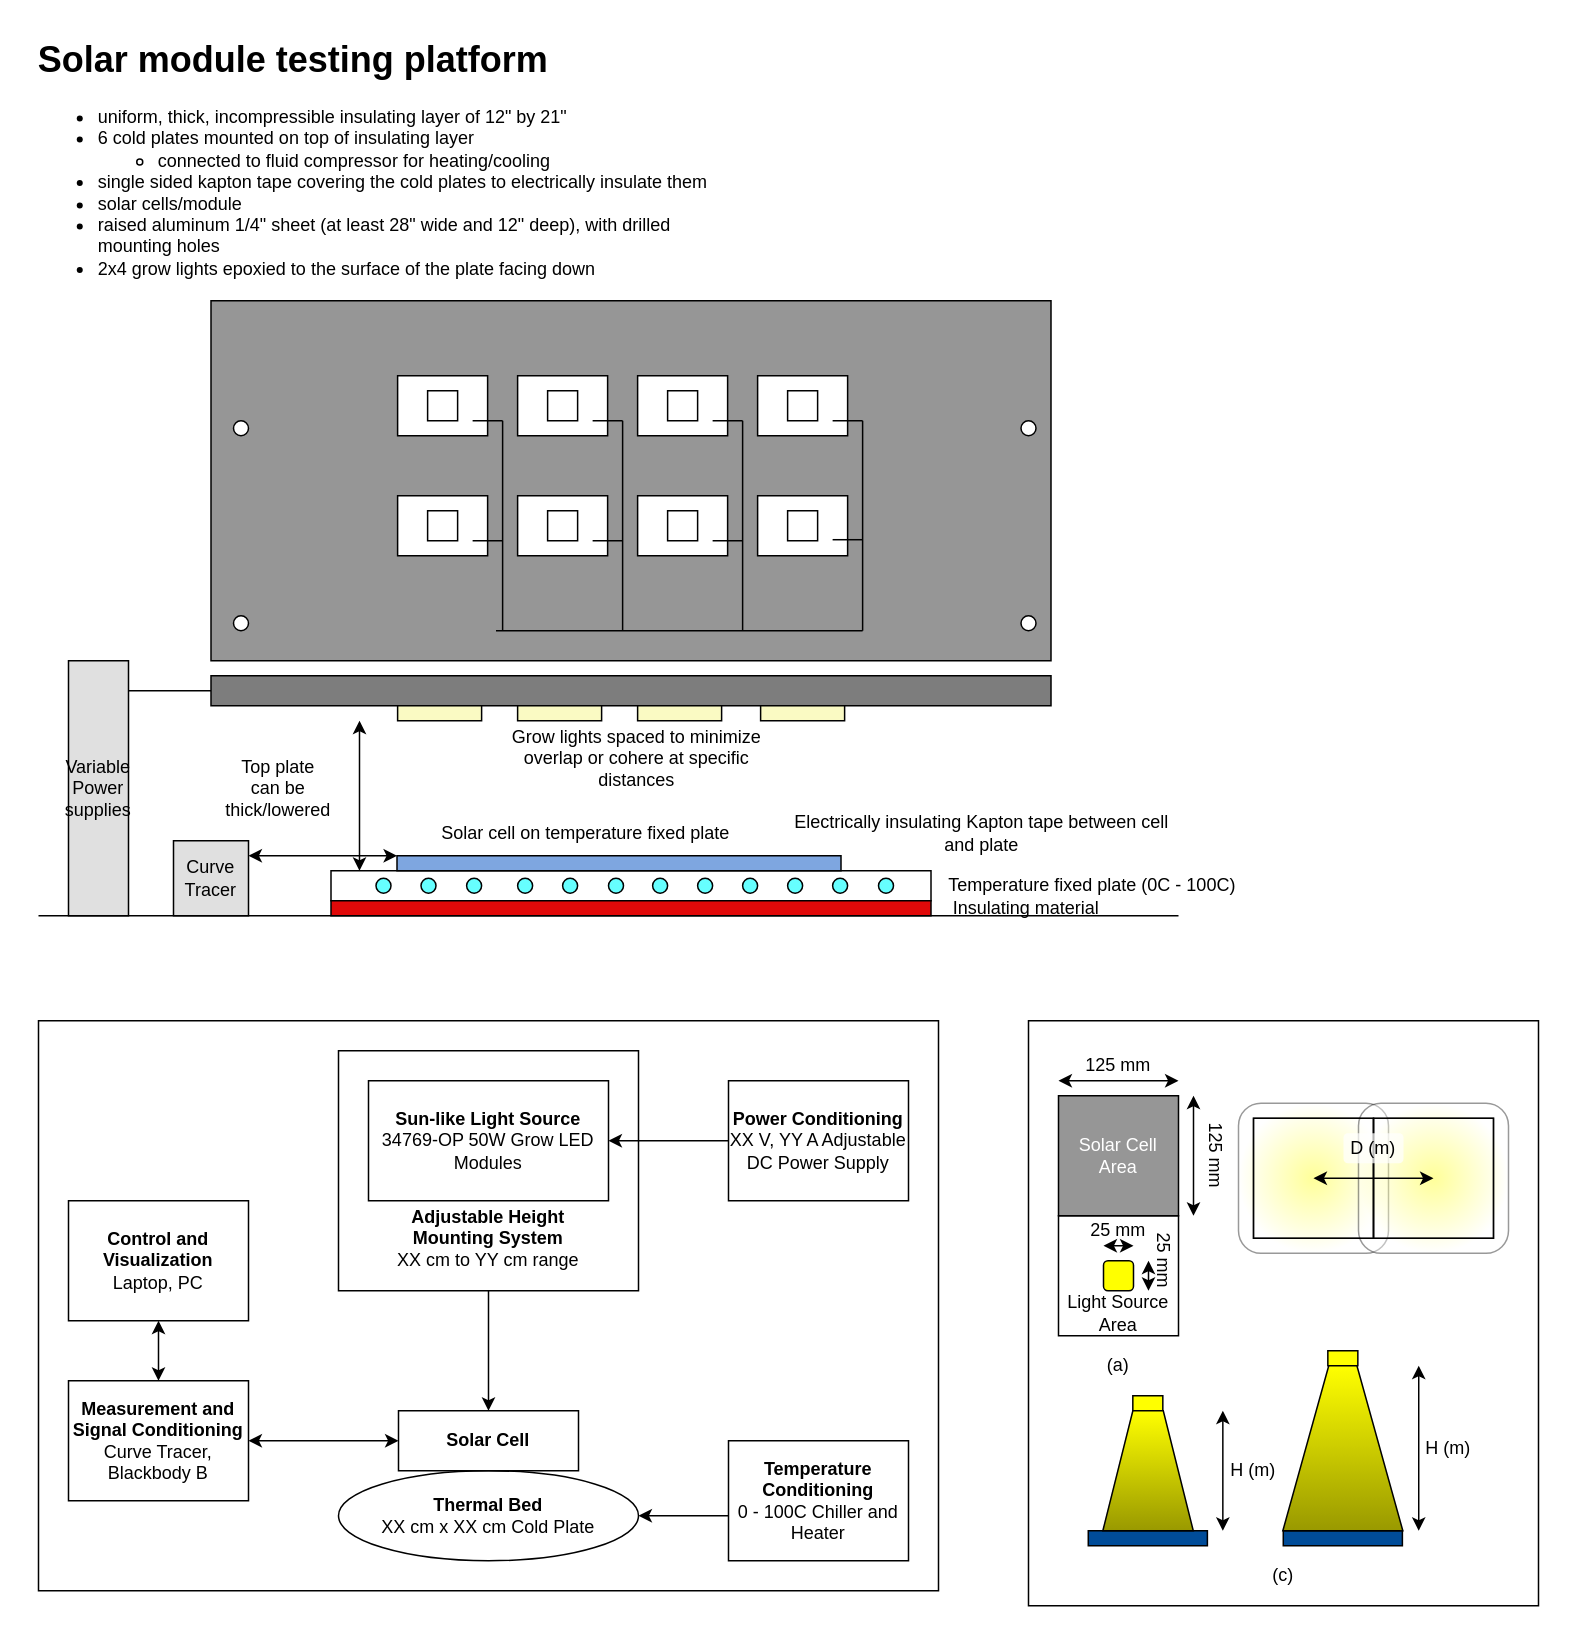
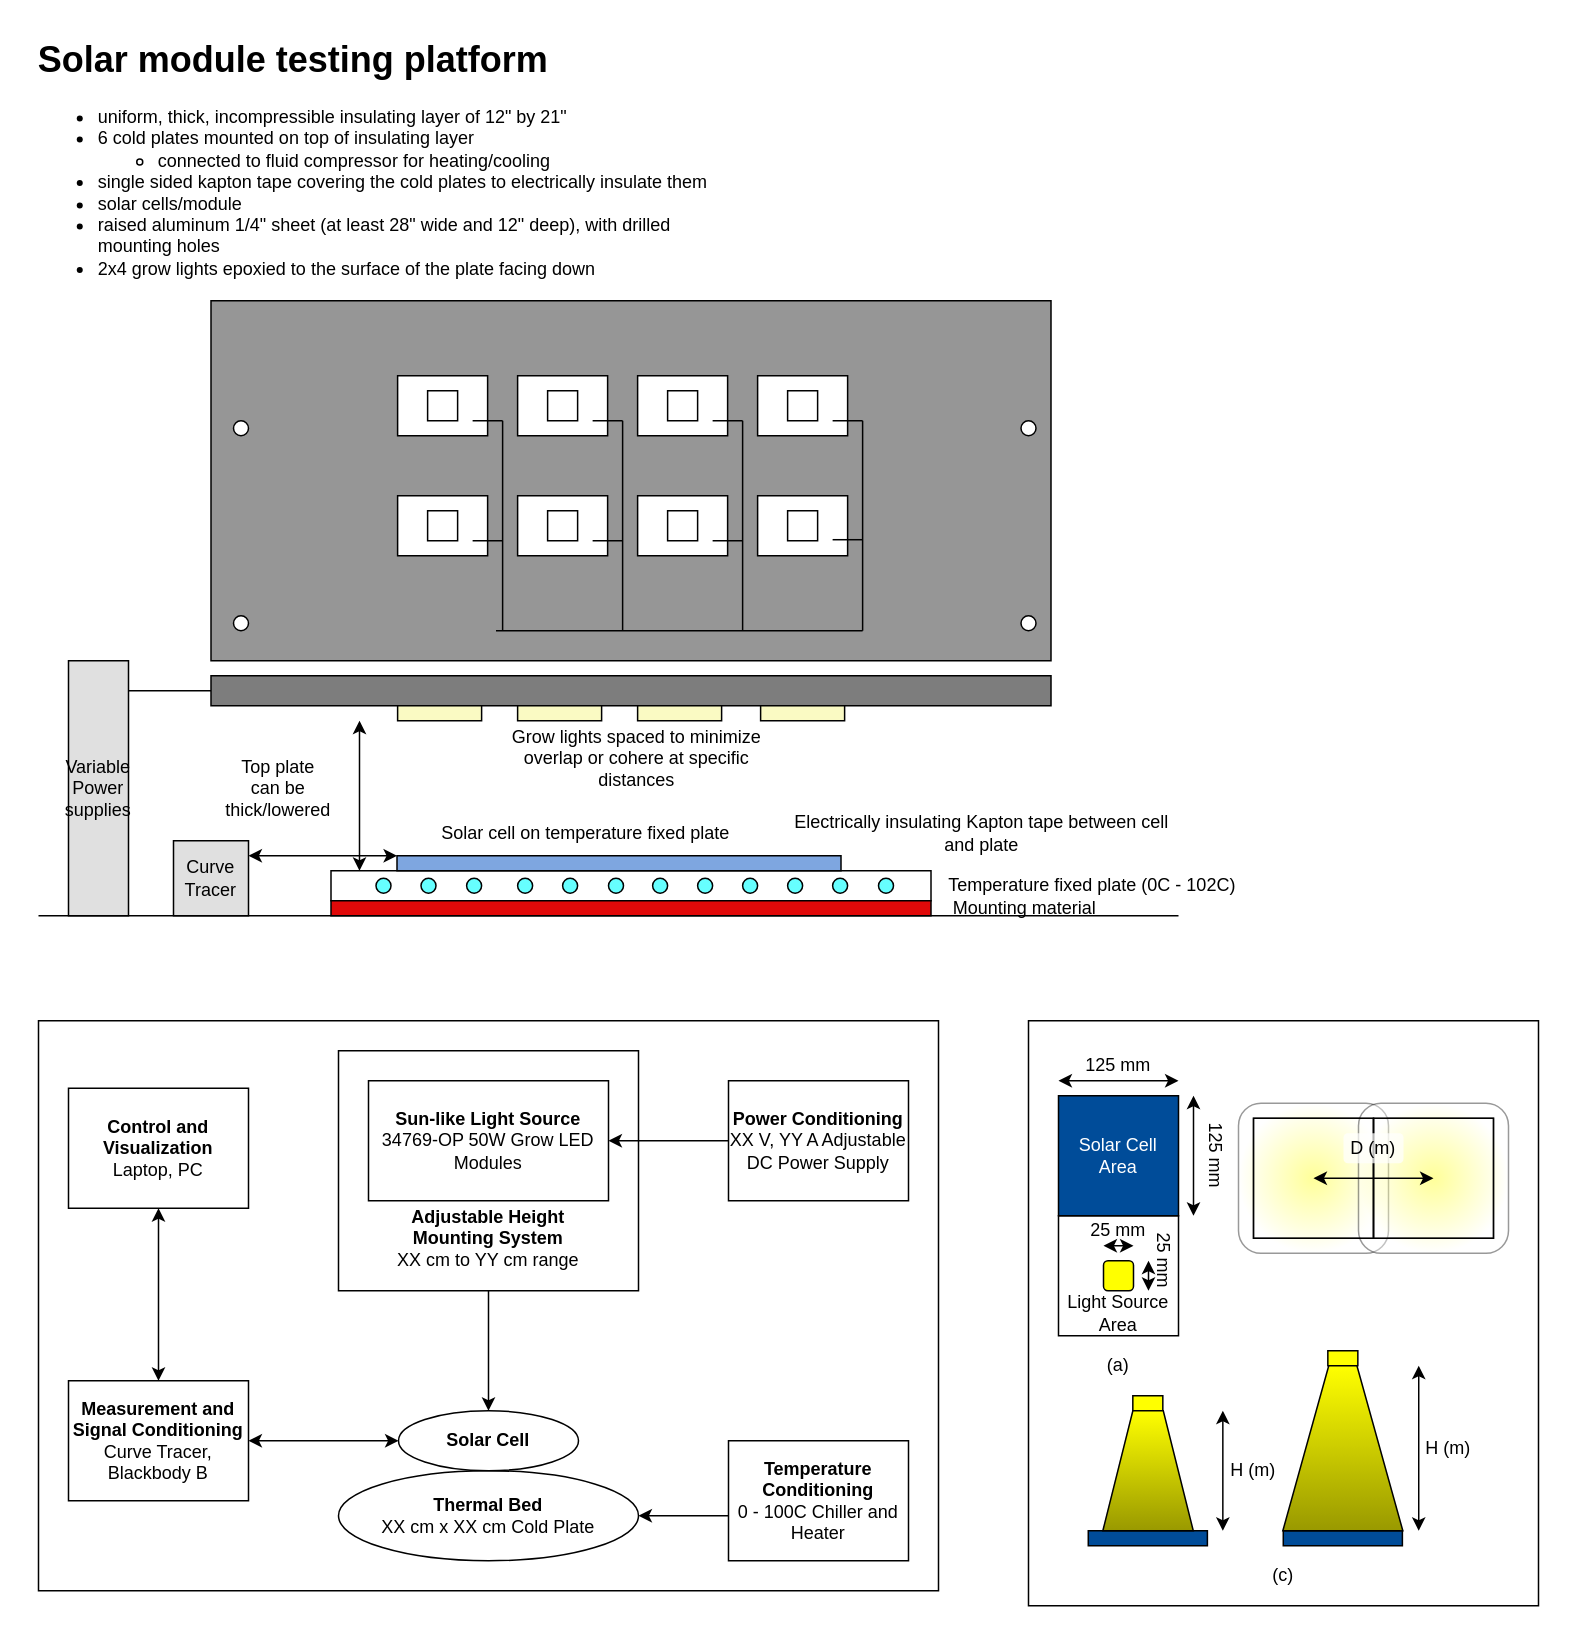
(1097, 886) -> (1097, 886)
(1031, 908) -> (1030, 908)
(1118, 1156) -> (1118, 1156)
(158, 1261) -> (158, 1148)
(488, 1441) -> (488, 1441)
